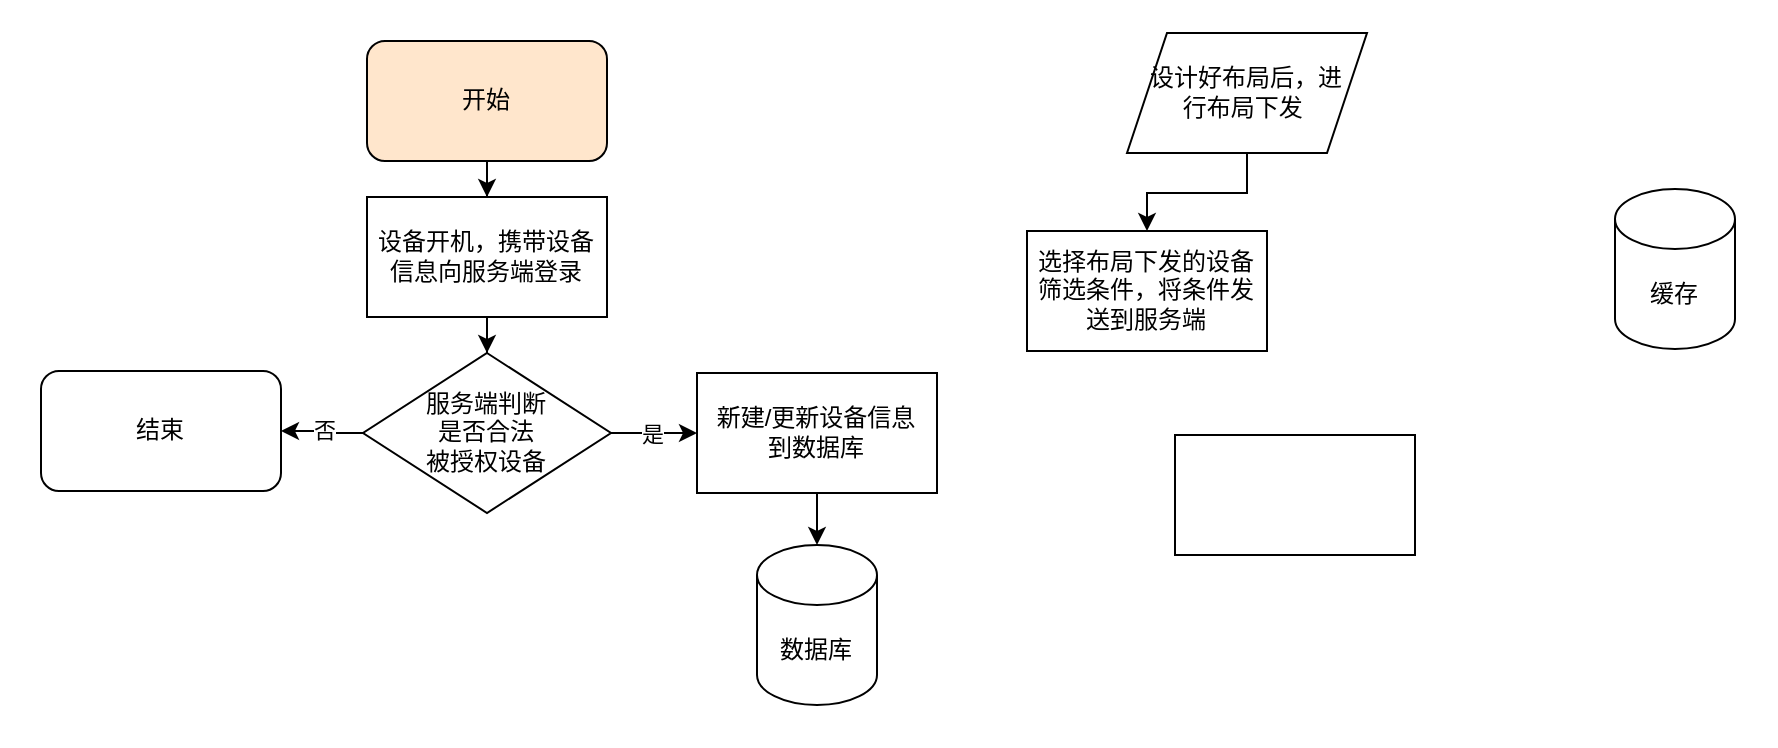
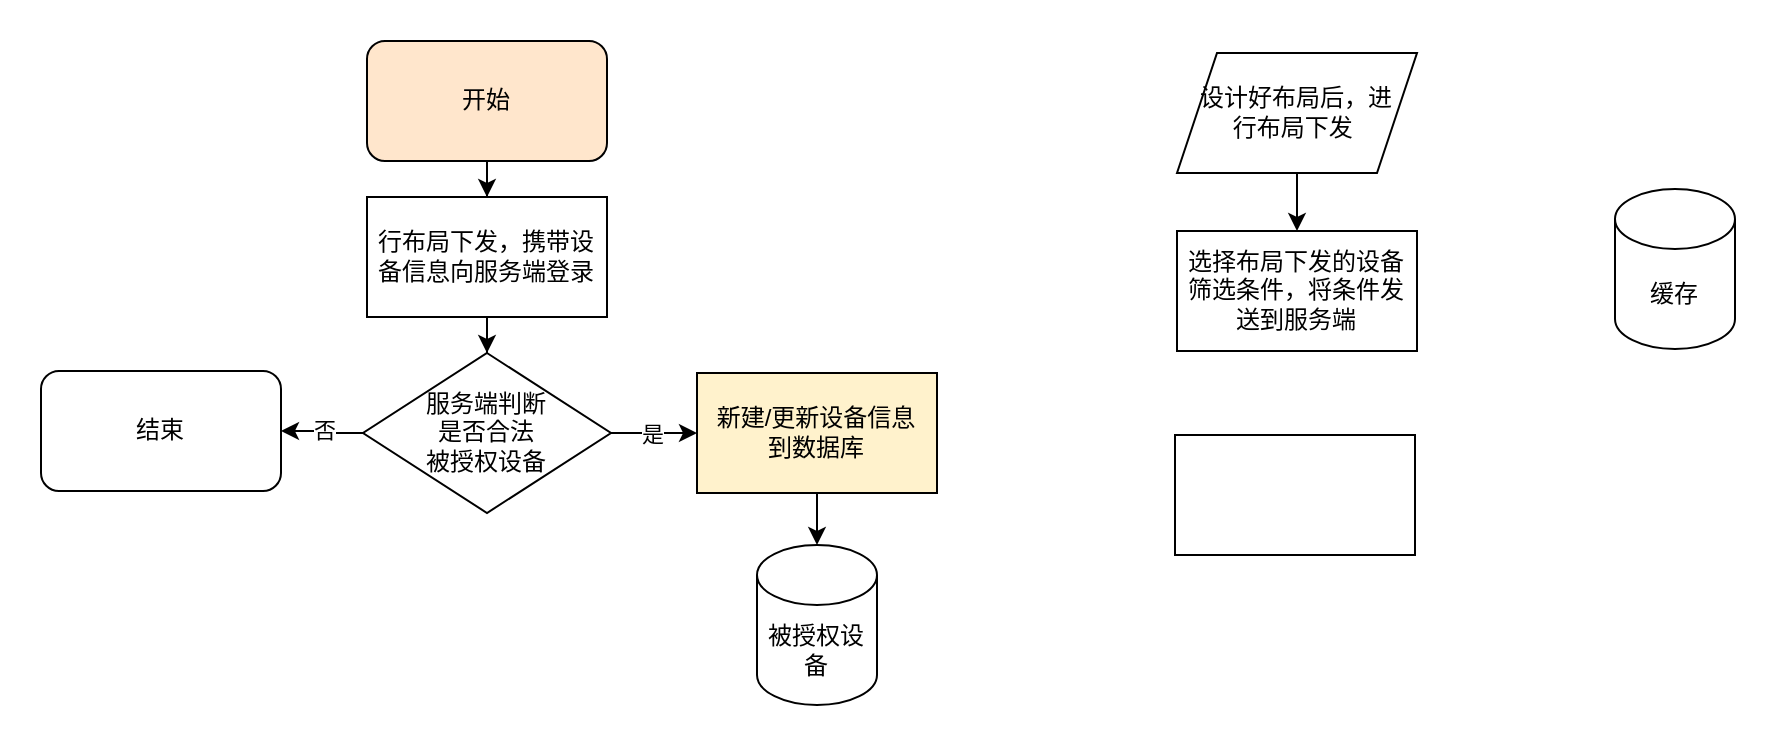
(1247, 93) -> (1297, 113)
(487, 257) -> (487, 257)
(1147, 291) -> (1297, 291)
(817, 433) -> (817, 433)
(817, 651) -> (817, 651)
